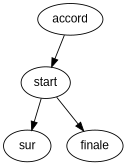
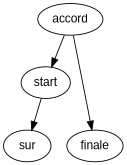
(67, 111) -> (82, 78)
